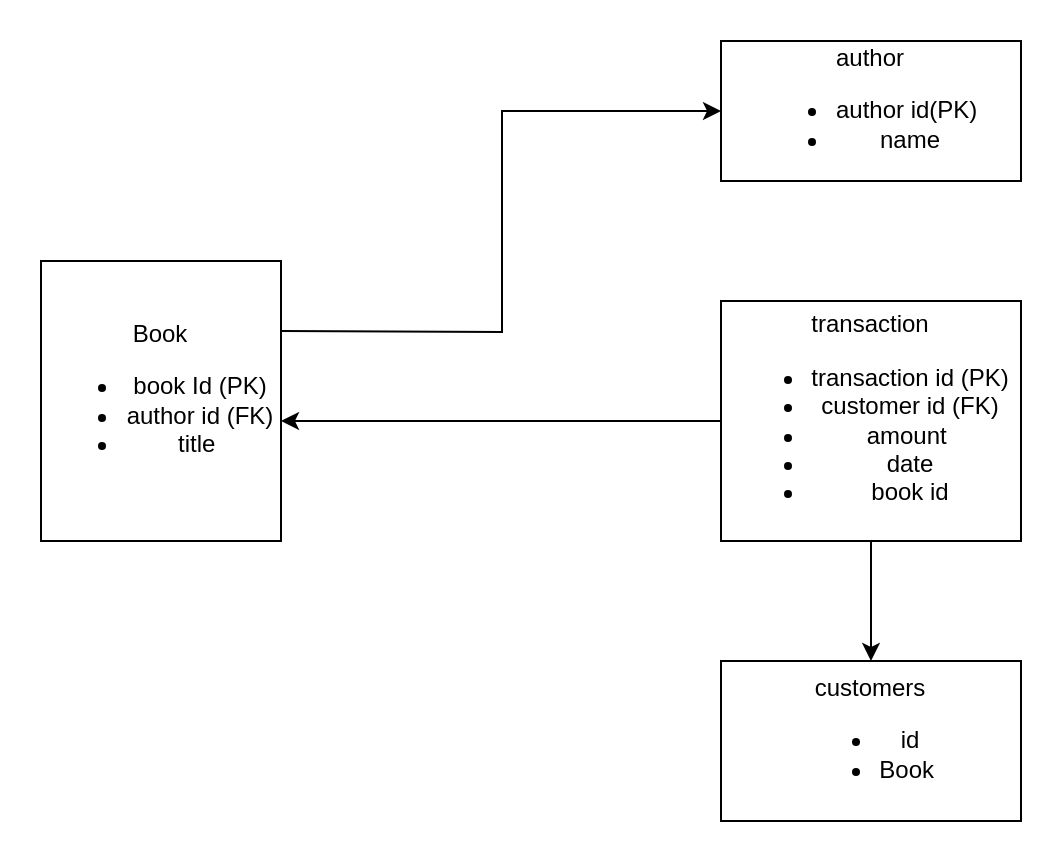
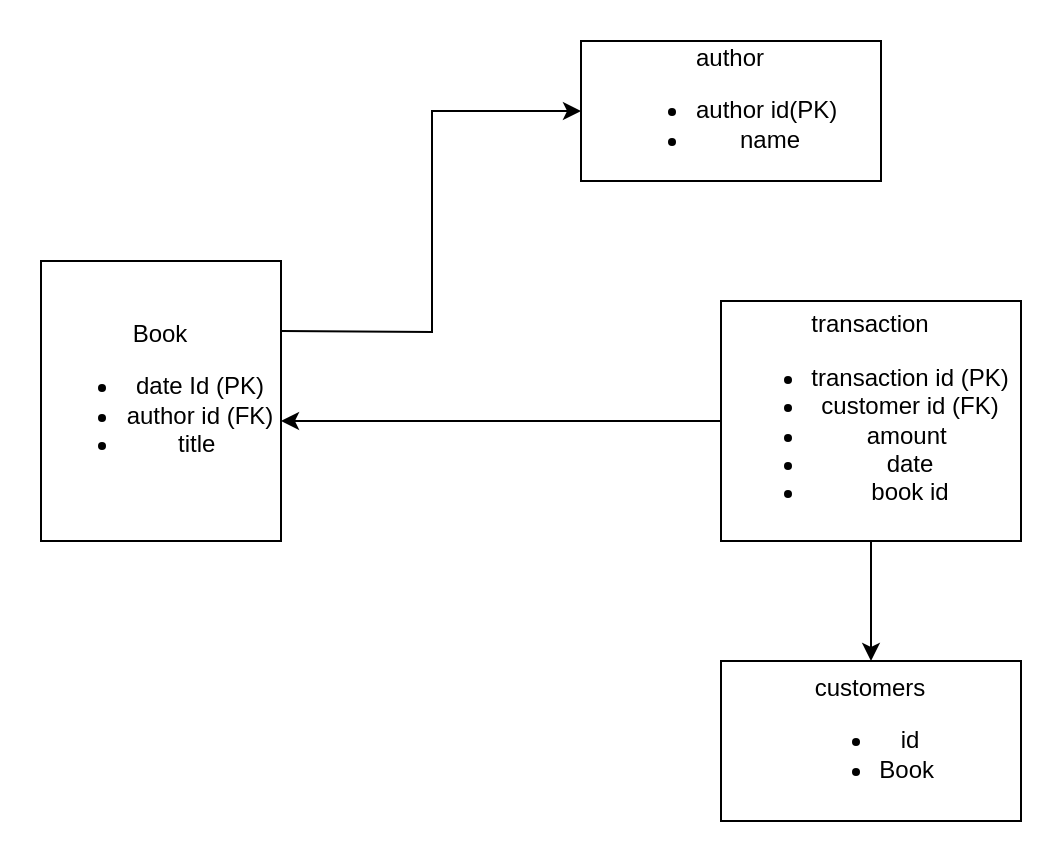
(871, 111) -> (731, 111)
(161, 401) -> (161, 401)
